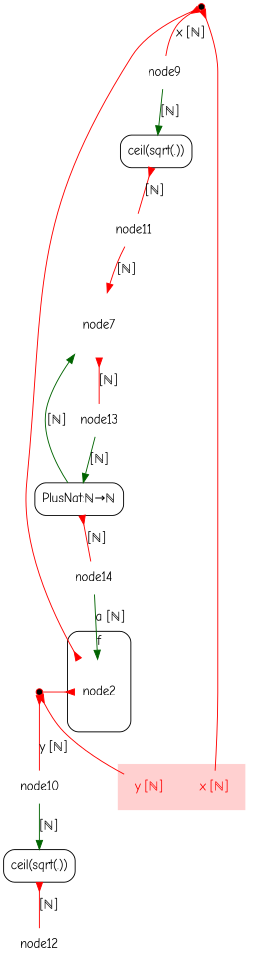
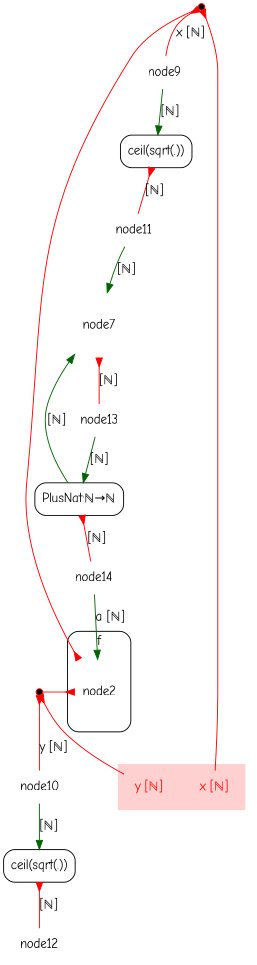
(116, 265) -> (116, 265)
